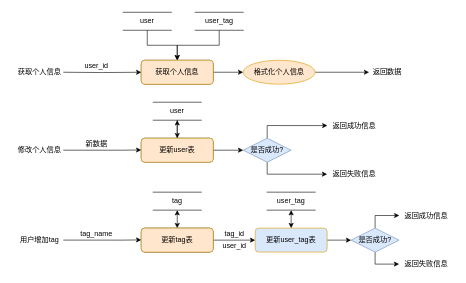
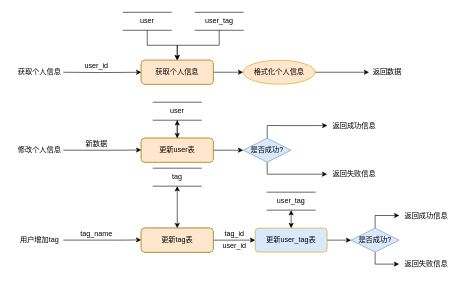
(177, 201) -> (177, 177)
